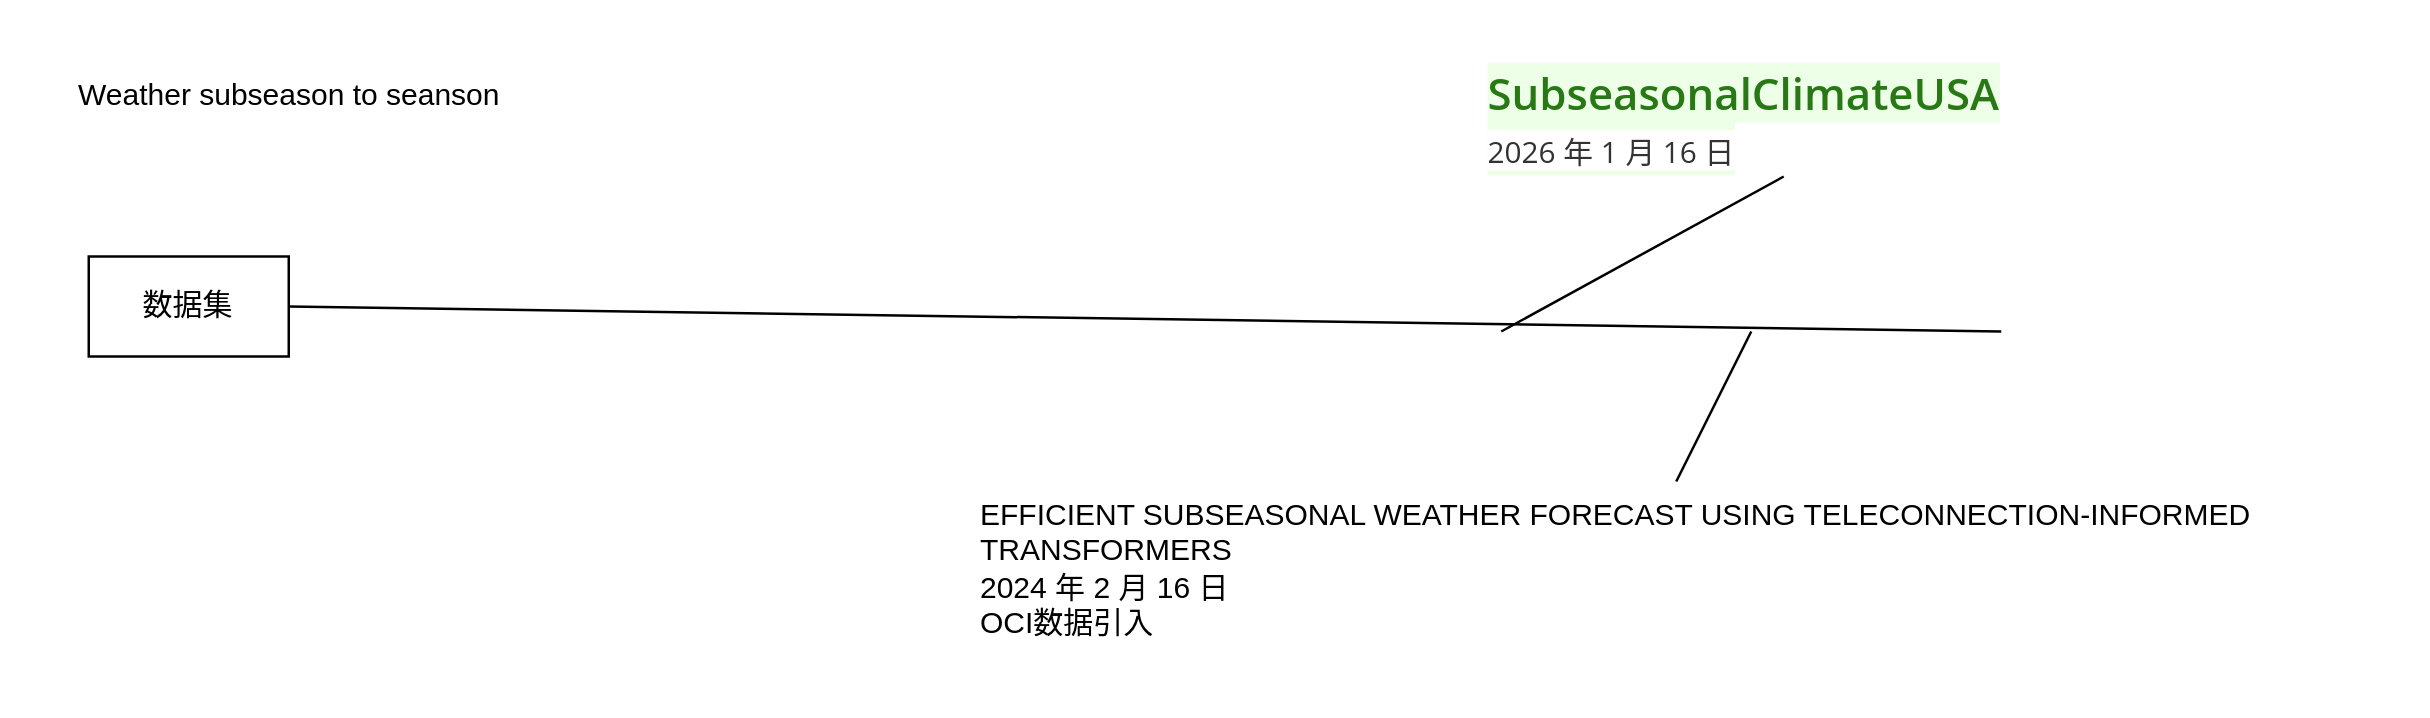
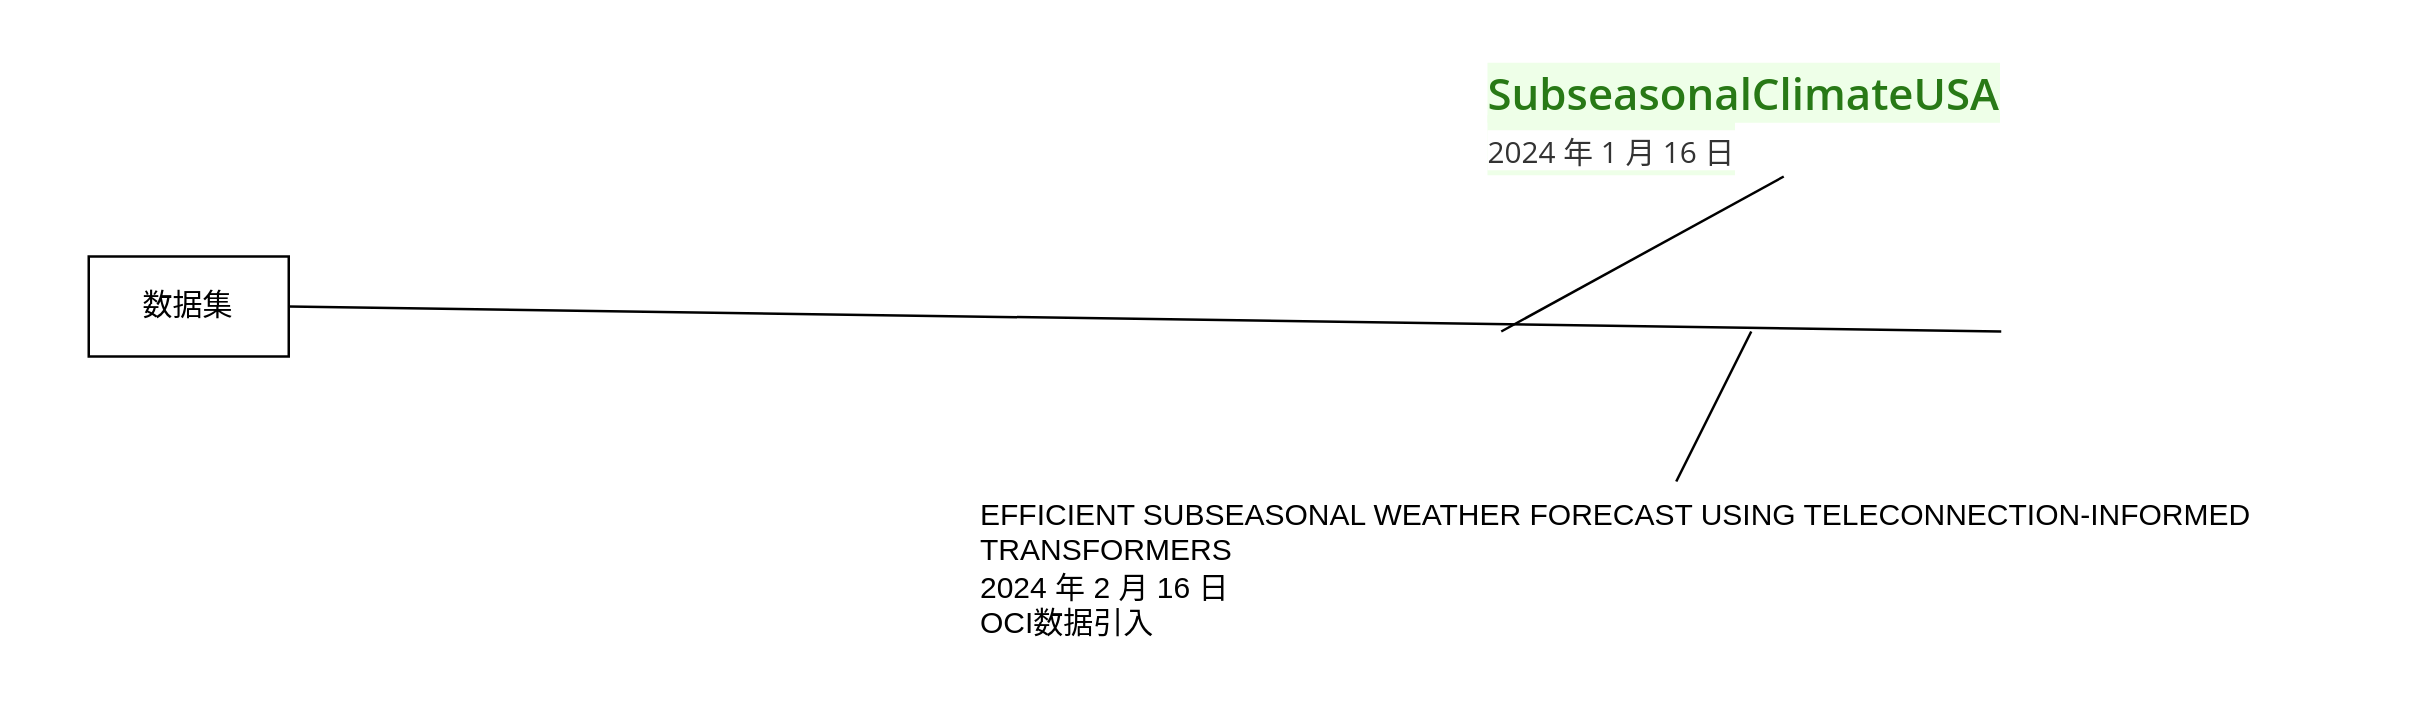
(1653, 105) -> (1653, 105)
(289, 114) -> none
